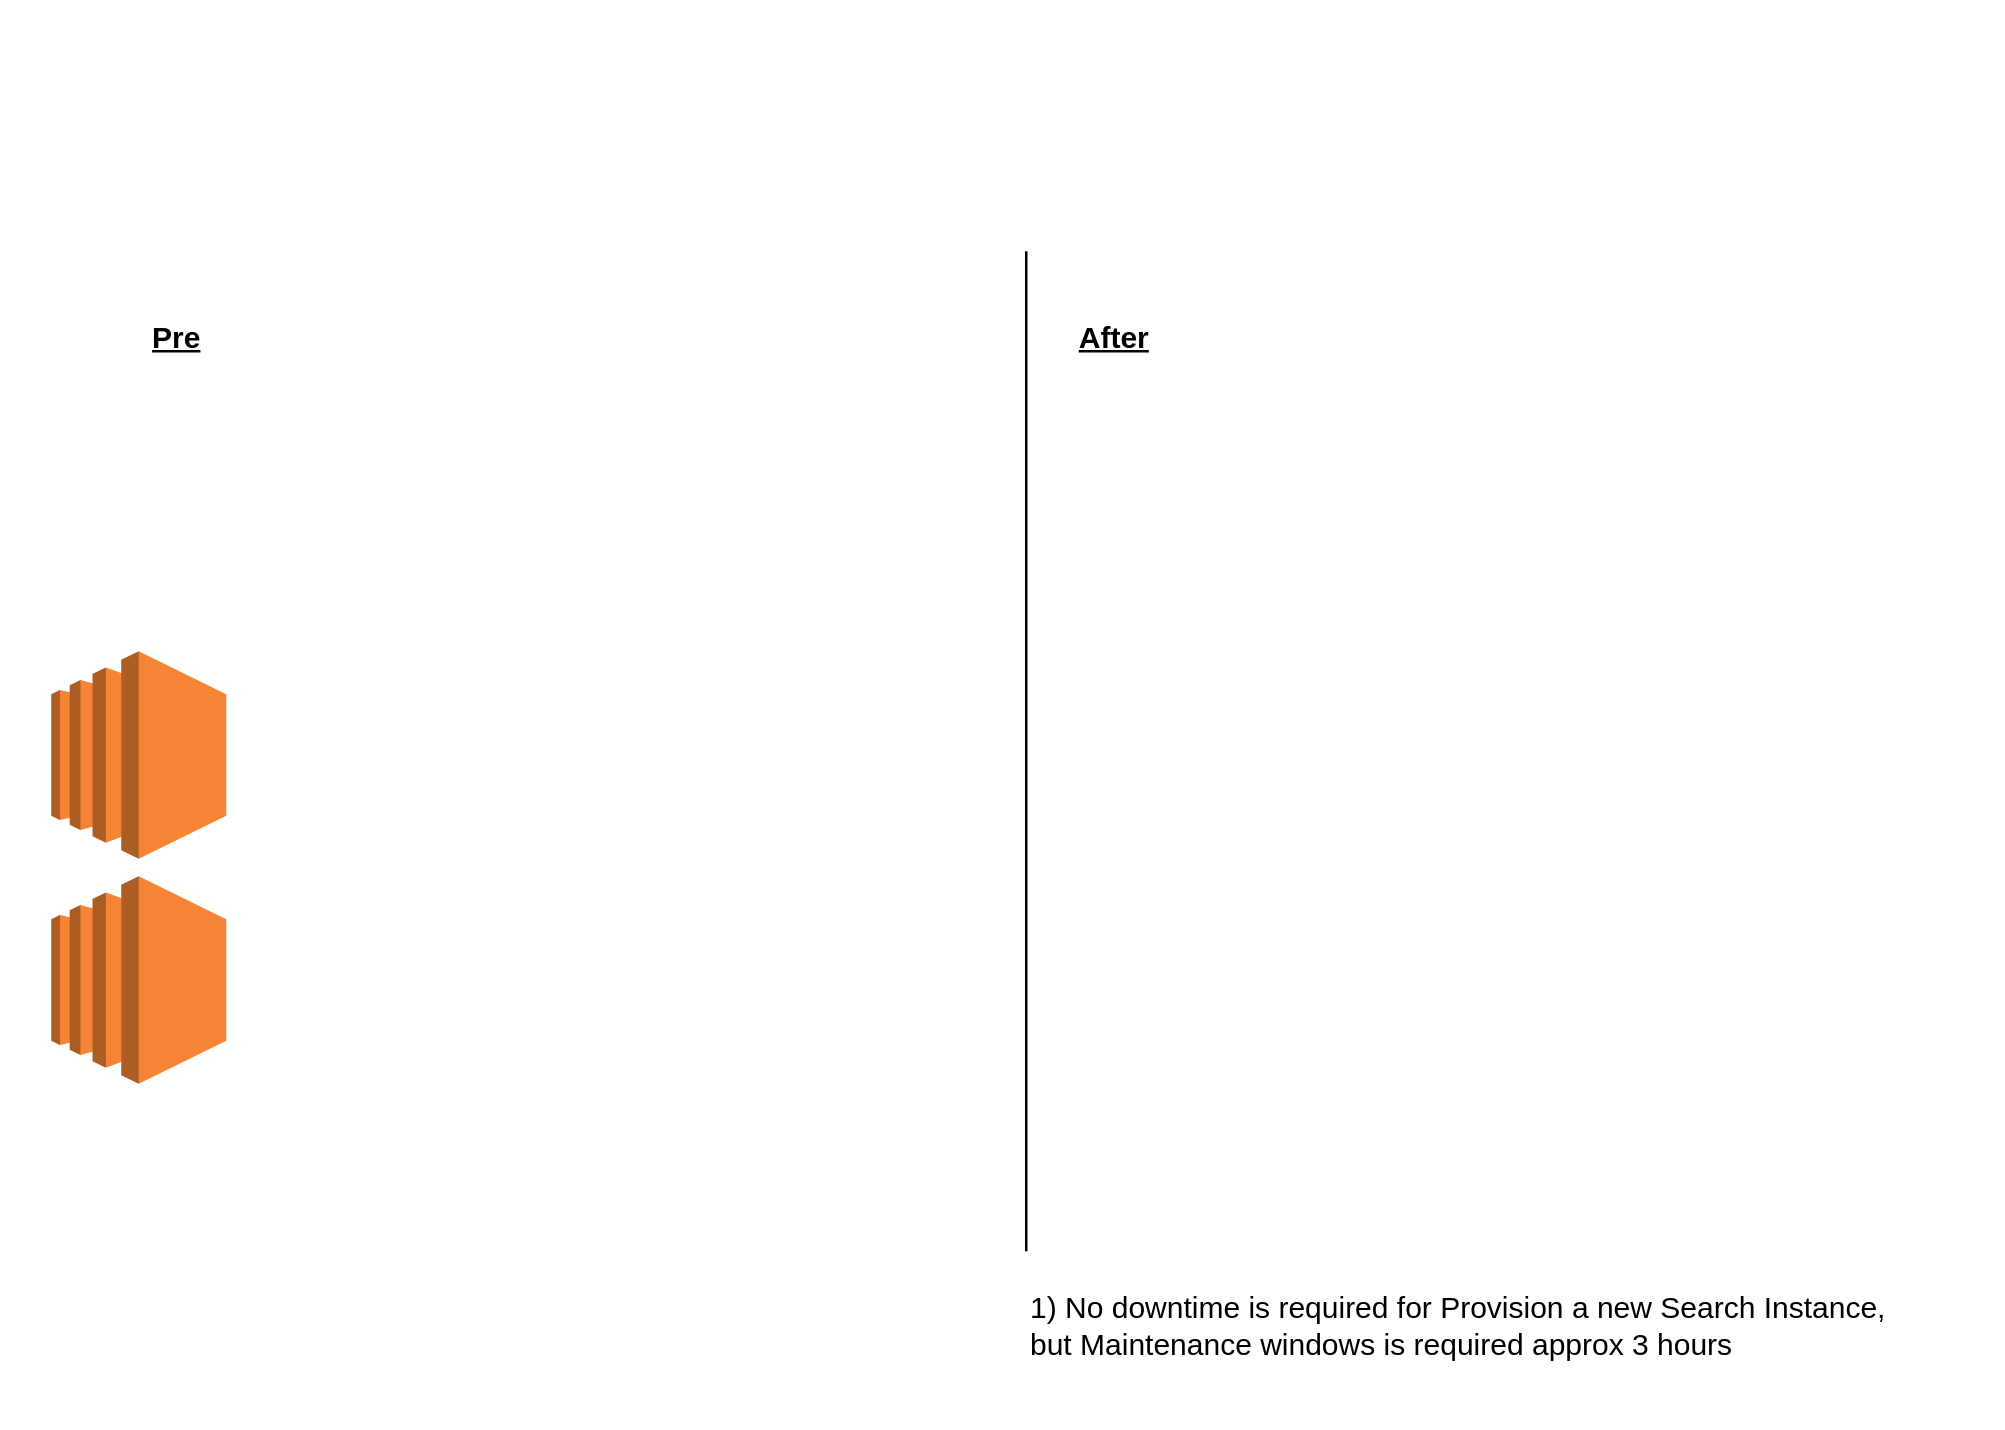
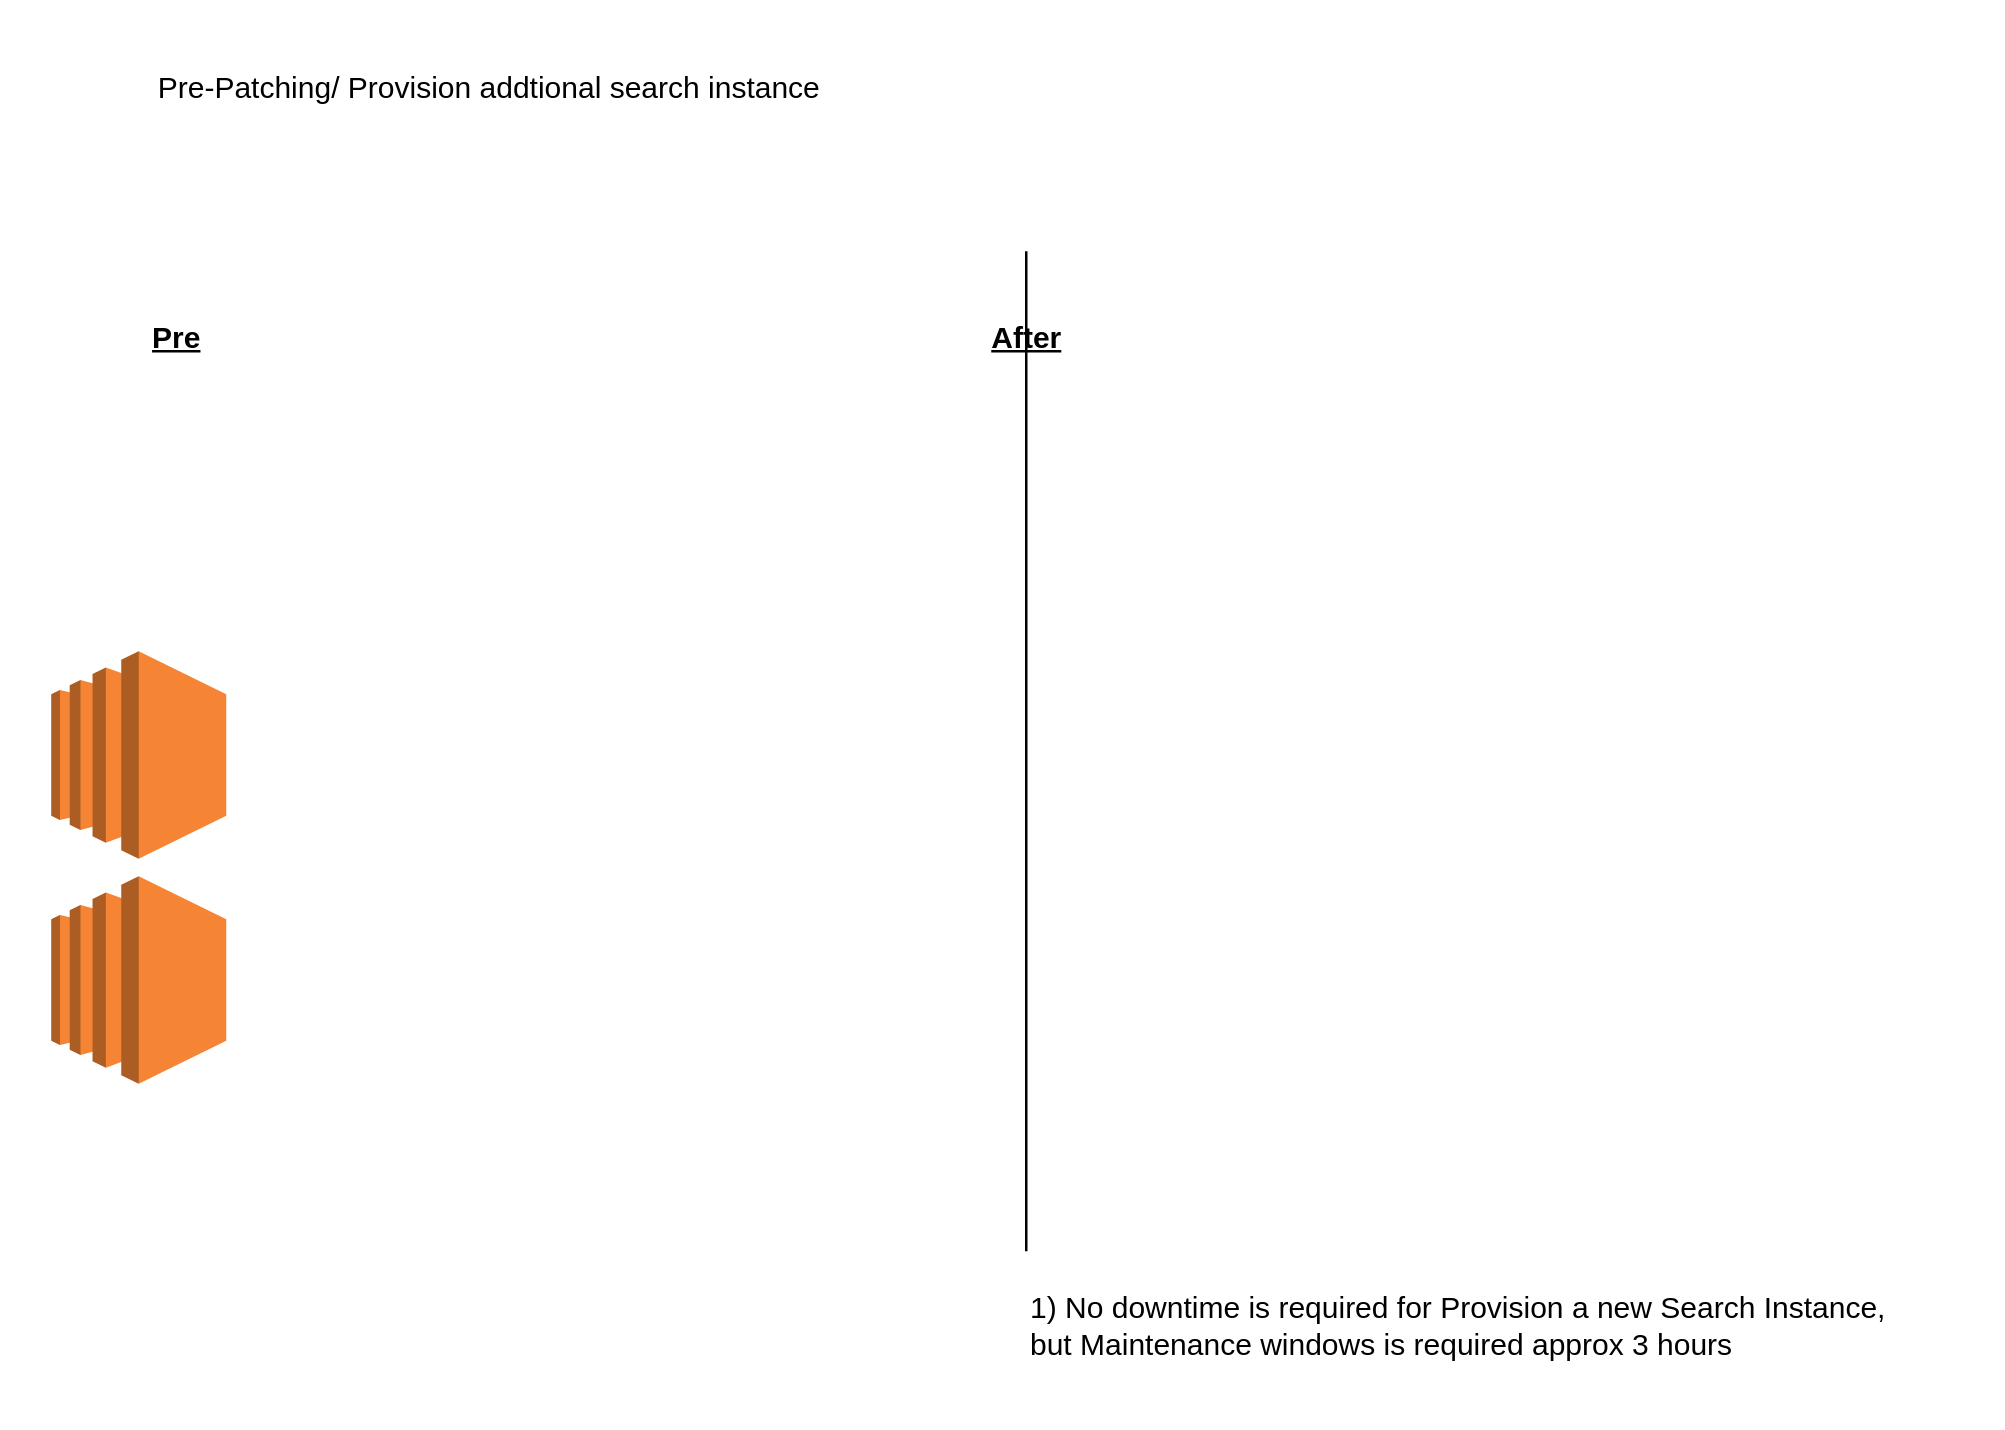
none -> (489, 89)
(1114, 339) -> (1026, 339)
